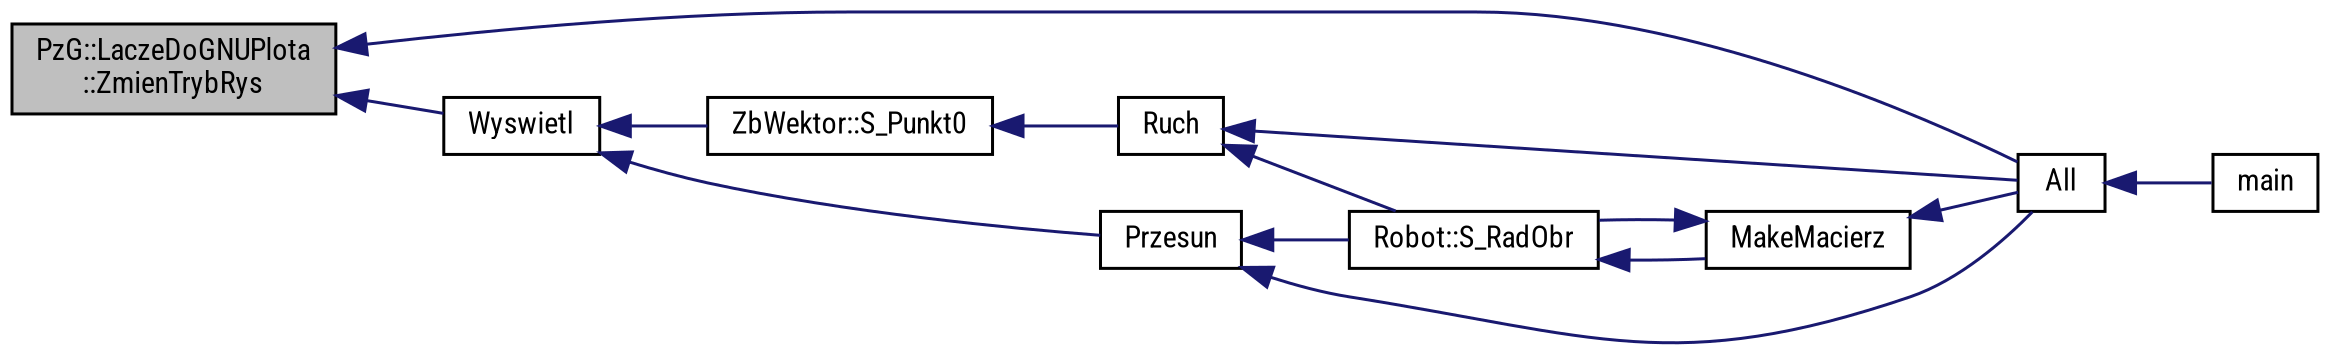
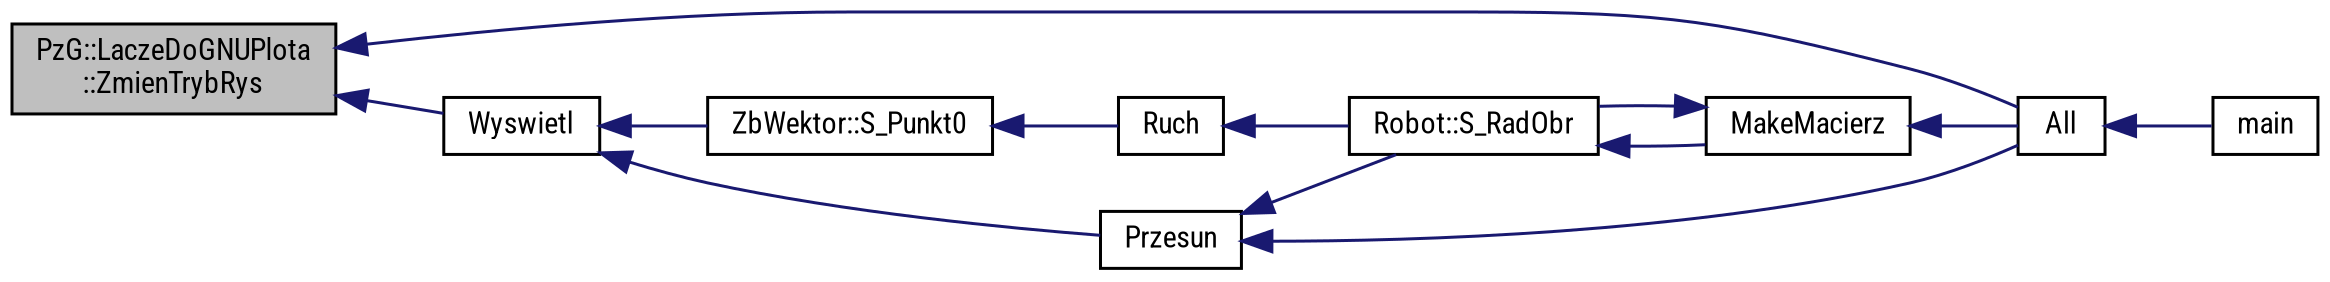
(1636, 156) -> none
